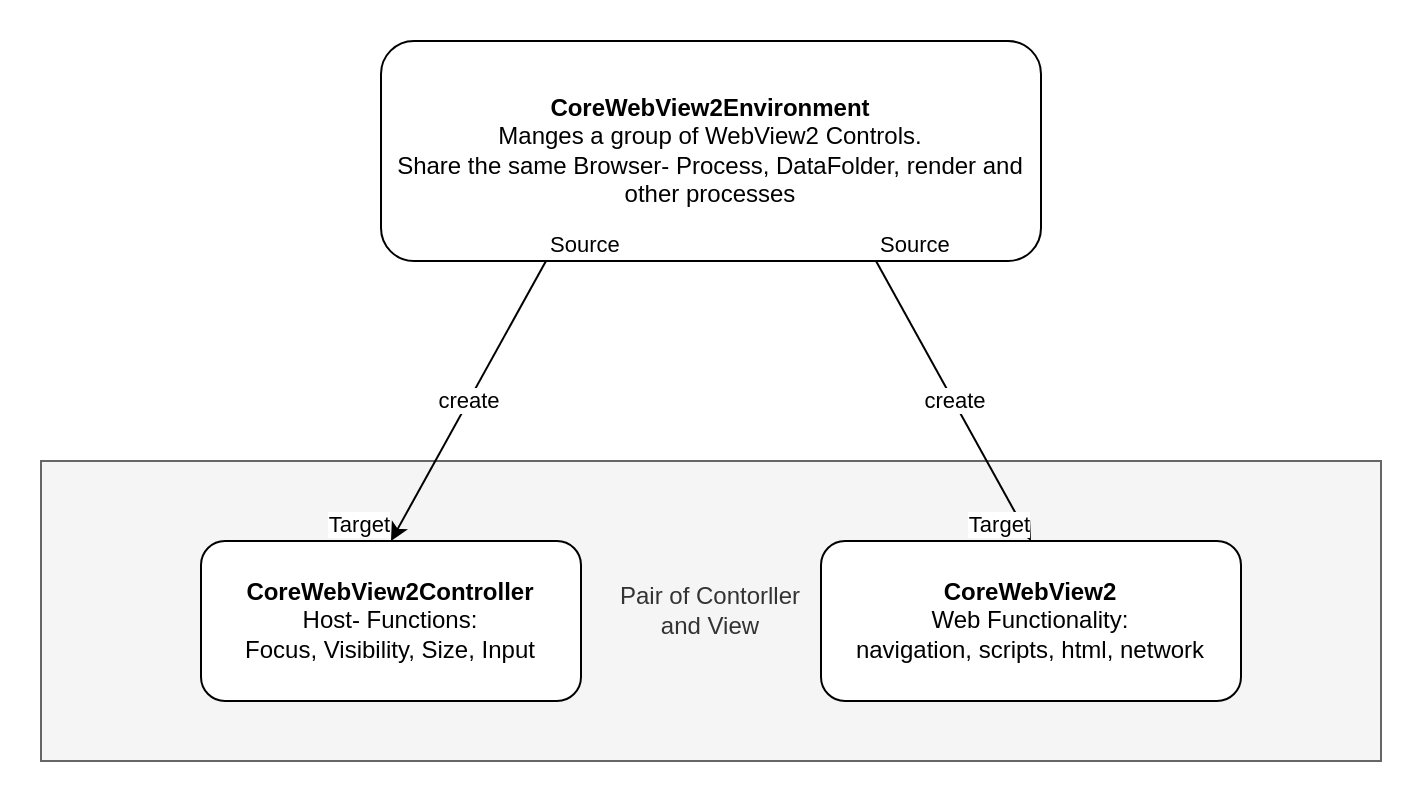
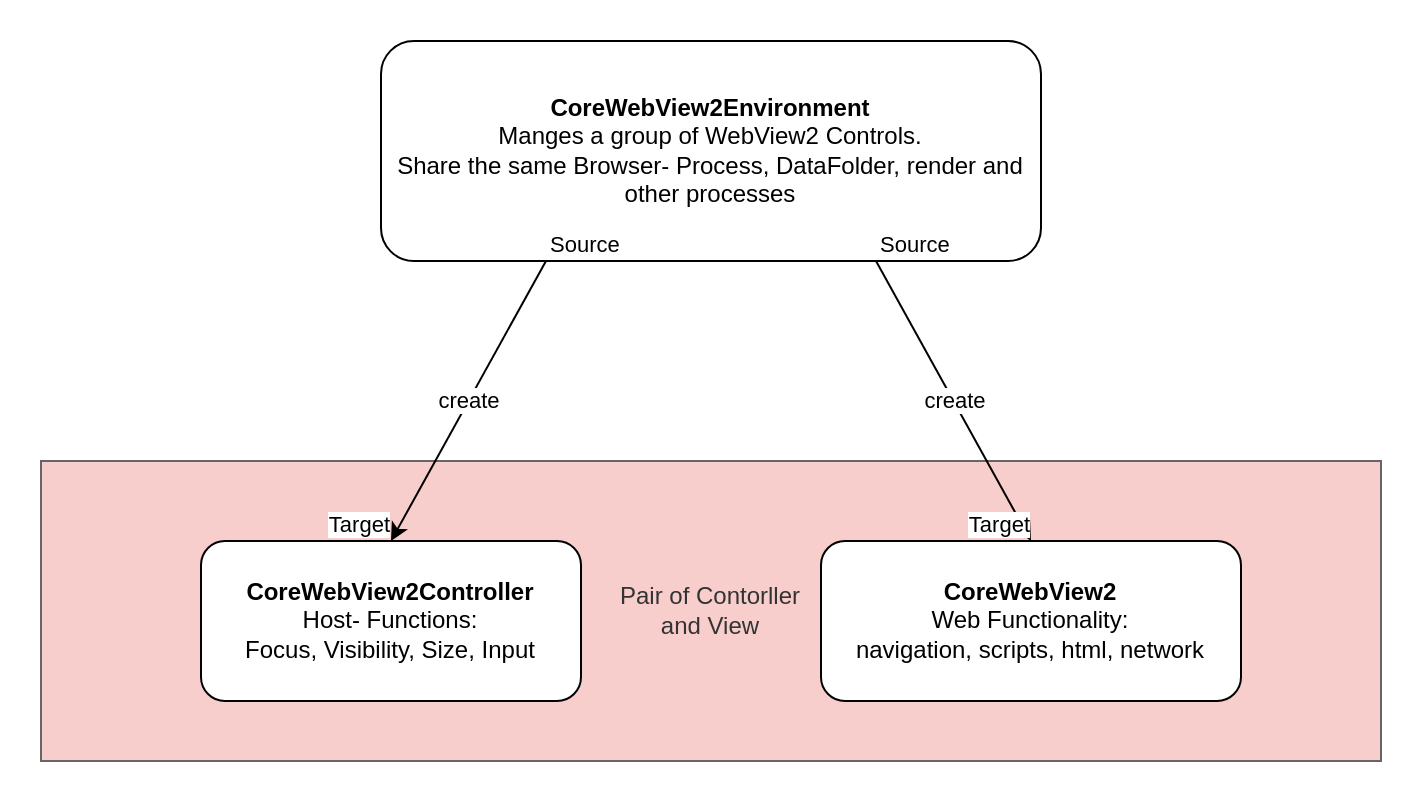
(711, 611) -> (711, 611)
